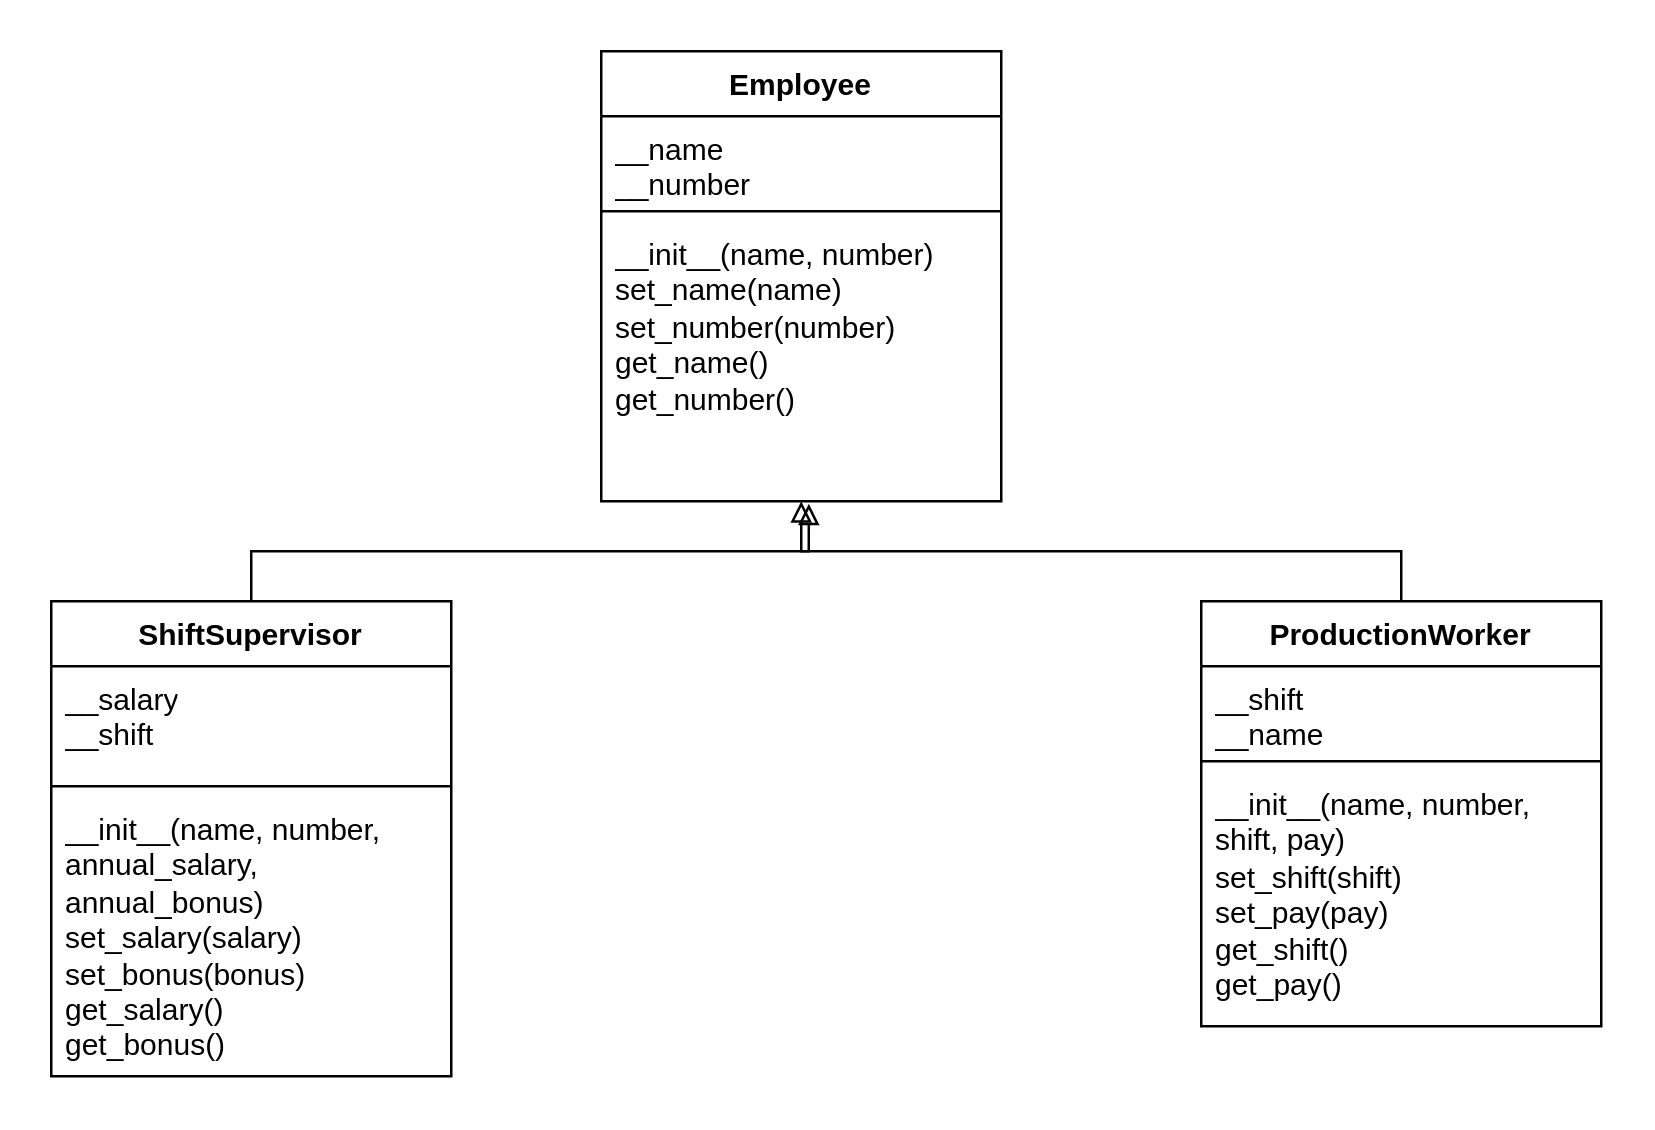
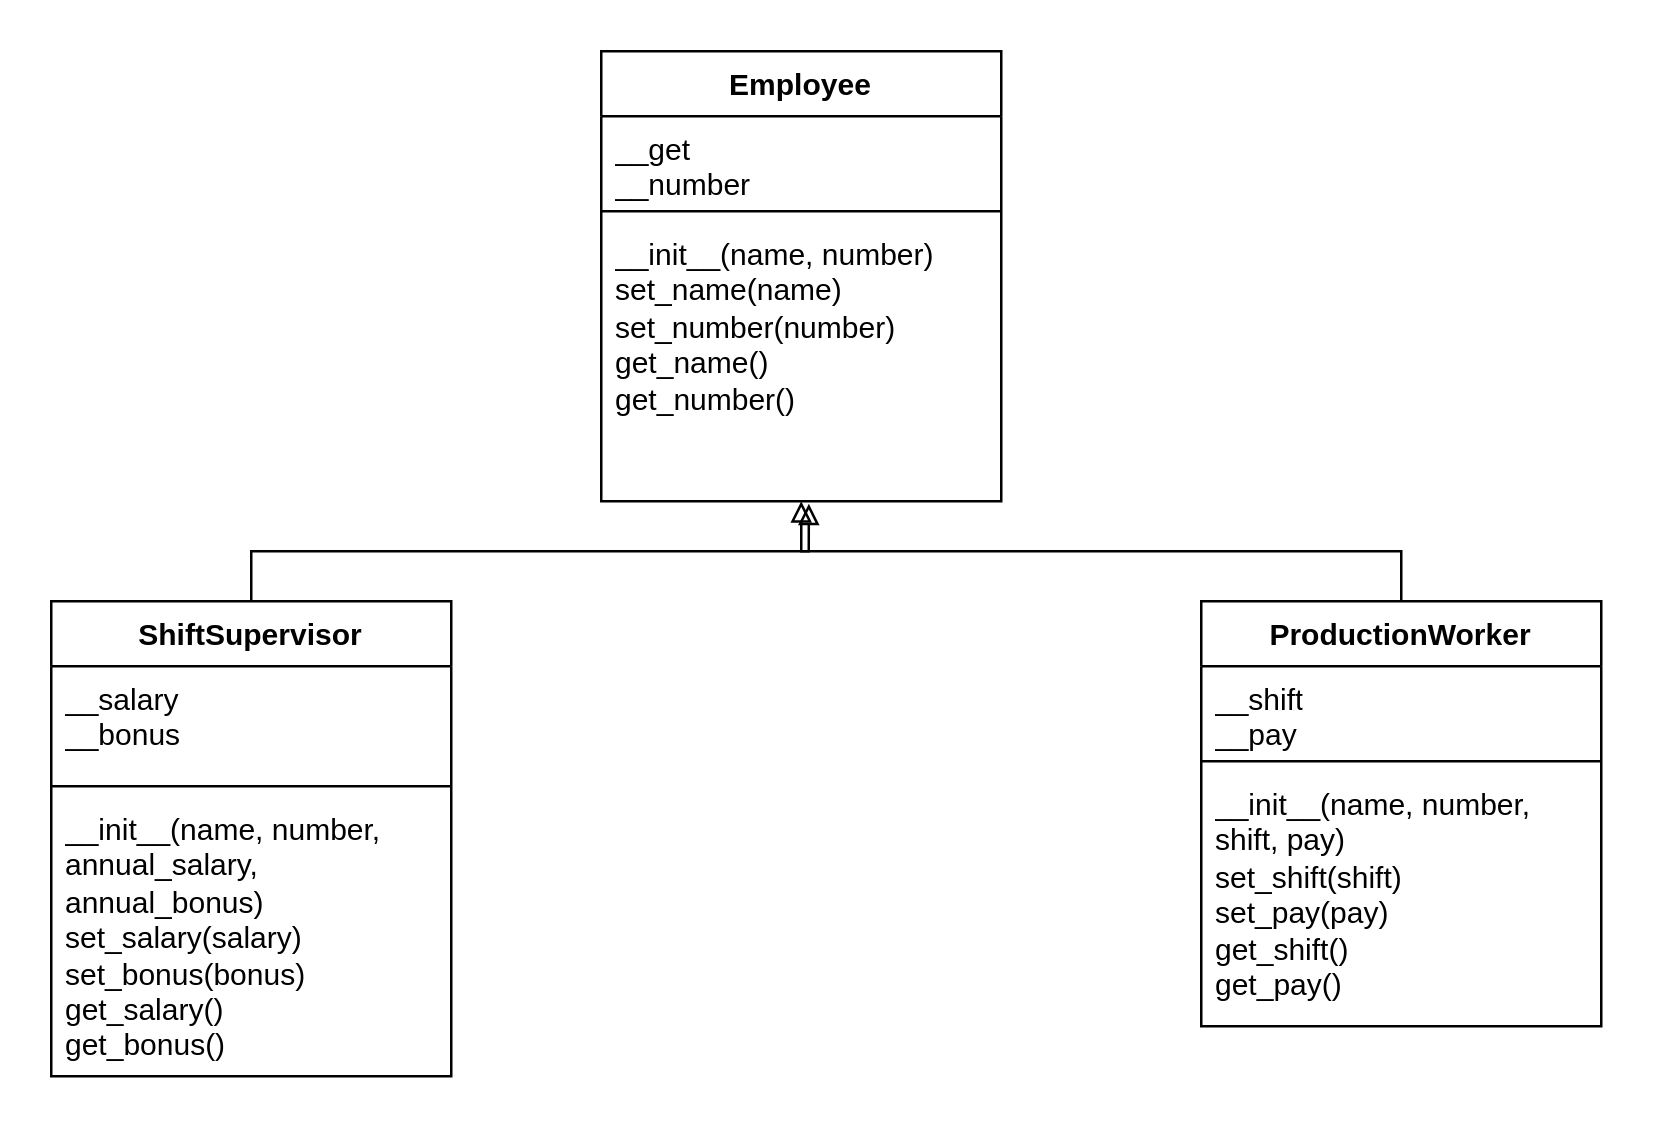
(683, 170) -> (683, 170)
(130, 720) -> (130, 720)
(1271, 720) -> (1271, 720)
